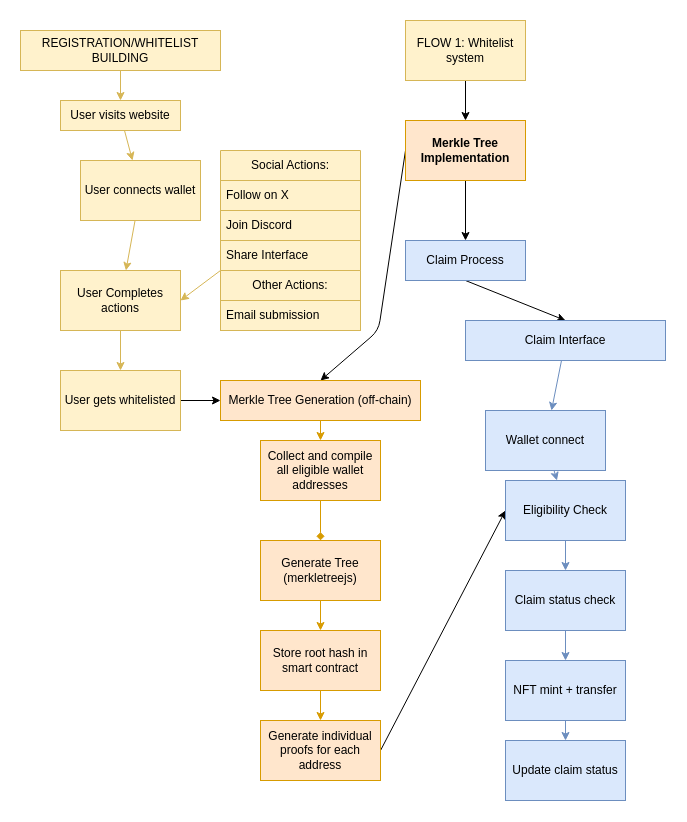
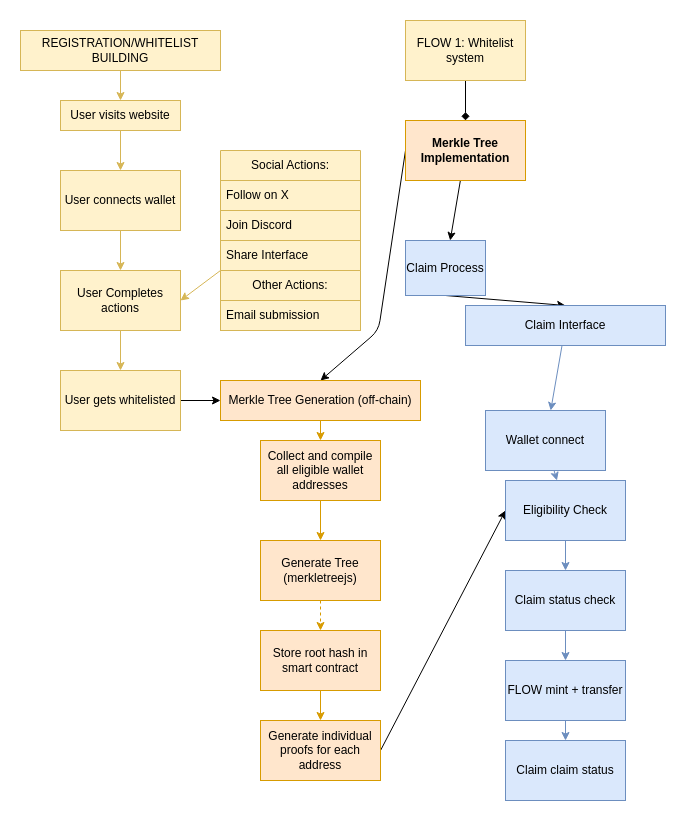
(466, 112) -> (466, 111)
(141, 191) -> (121, 201)
(466, 261) -> (446, 268)
(566, 341) -> (566, 326)
(321, 532) -> (321, 532)
(321, 613) -> (321, 613)
(566, 691) -> (566, 691)
(566, 771) -> (566, 771)
